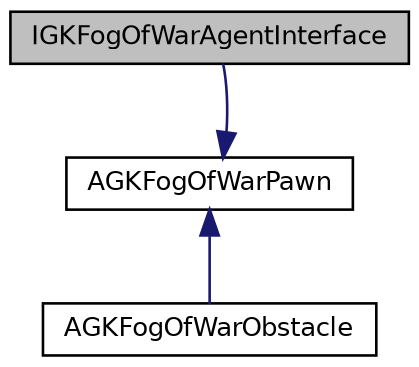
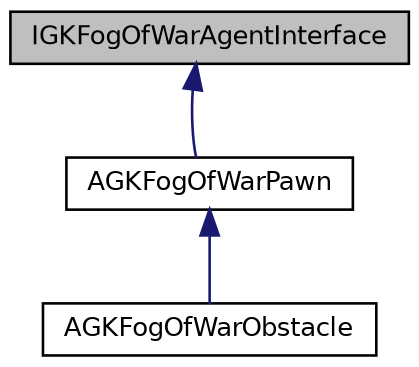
(227, 98) -> (192, 124)
